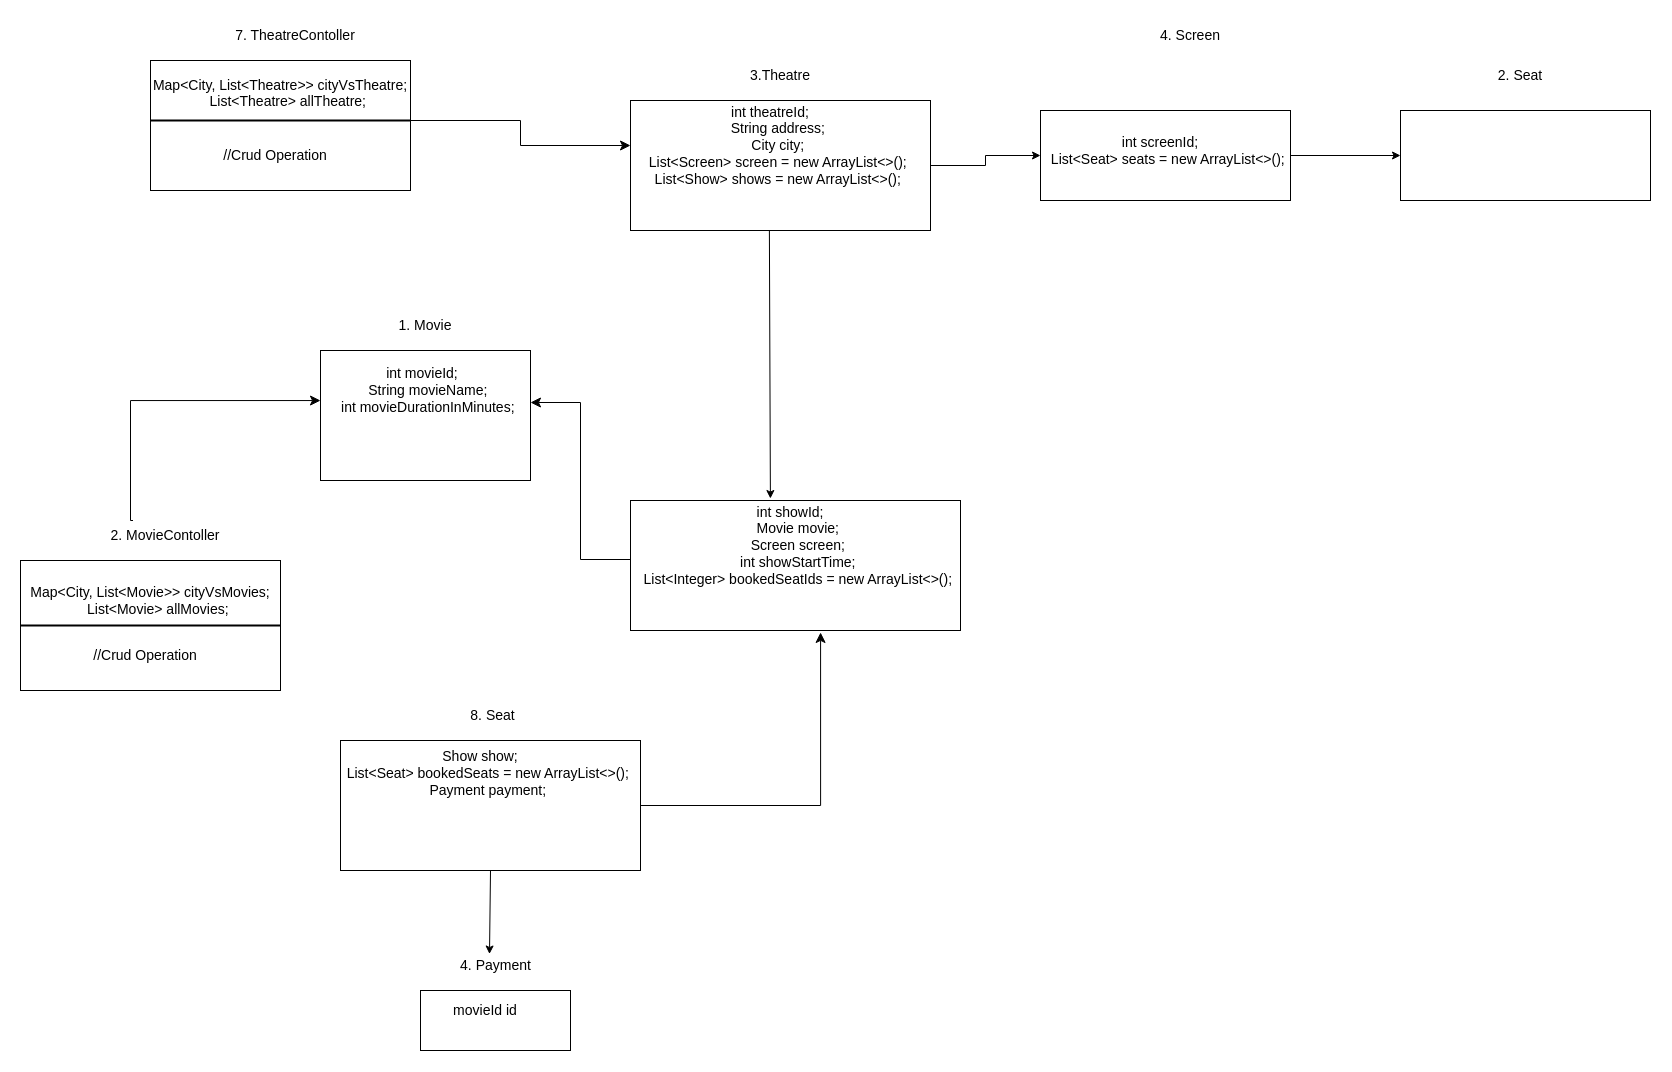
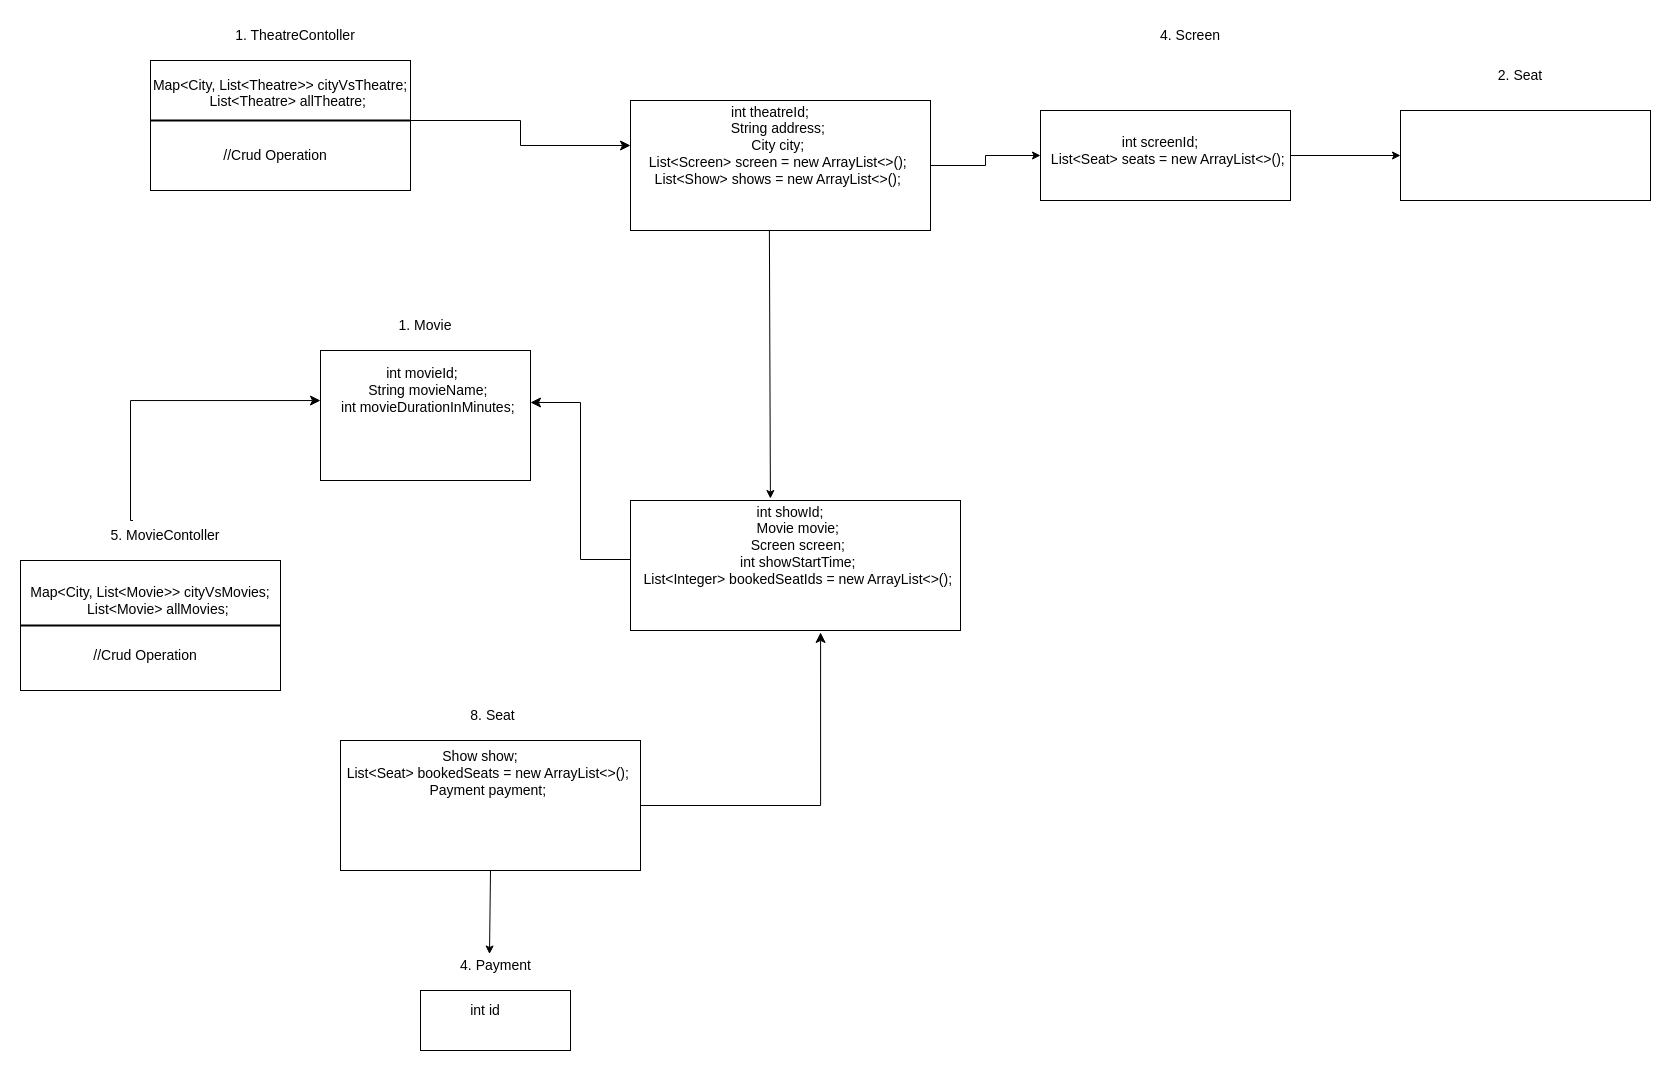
(296, 36) -> (296, 36)
(781, 76) -> none
(166, 536) -> (166, 536)
(486, 1011) -> (486, 1011)
